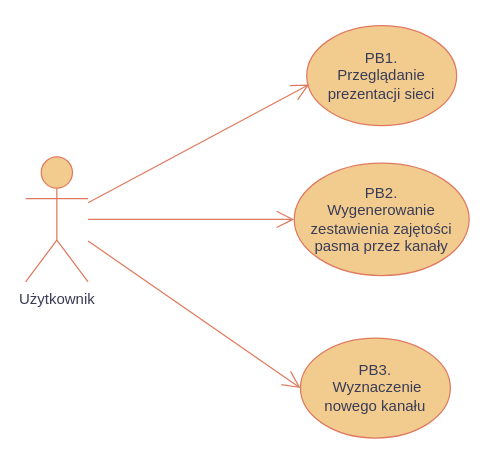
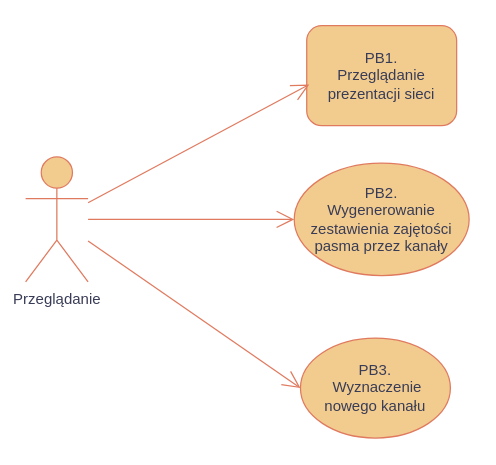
(382, 76) -> (382, 76)
(58, 300) -> (58, 300)
